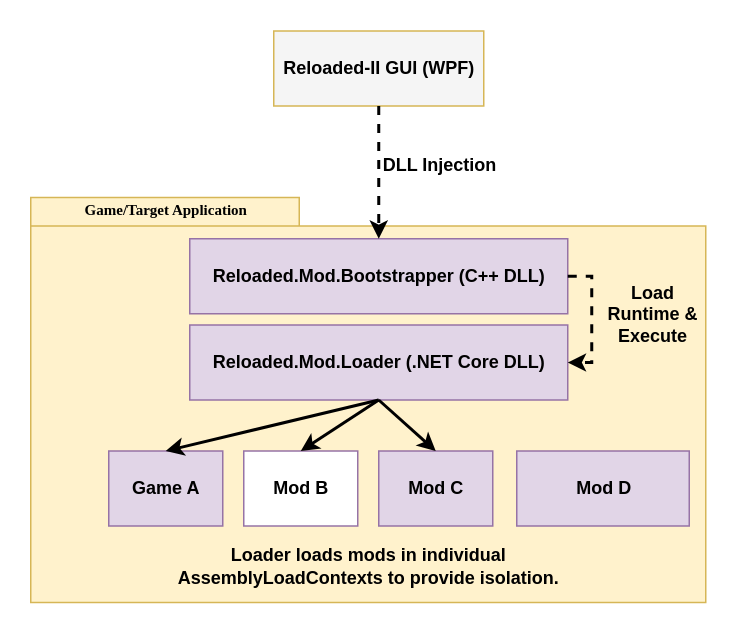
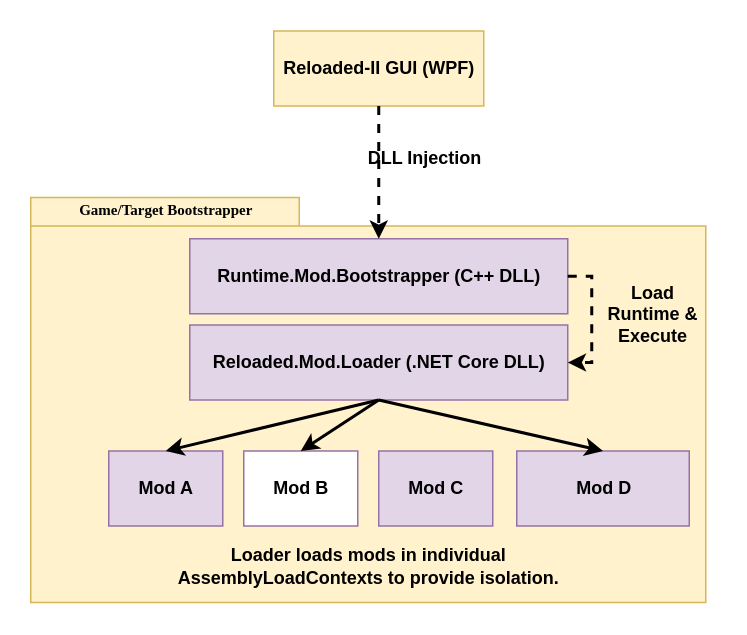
(379, 68) -> (379, 68)
(440, 166) -> (425, 158)
(167, 211) -> (167, 211)
(380, 277) -> (380, 277)
(403, 422) -> none
none -> (486, 424)
(167, 488) -> (167, 488)
